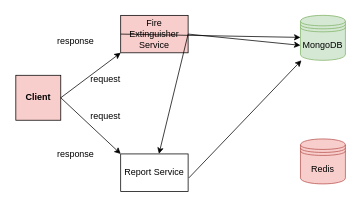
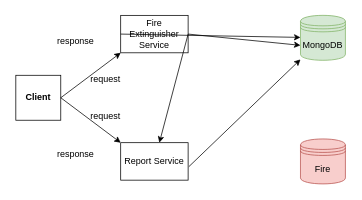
(154, 34) -> (154, 34)
(38, 98) -> (38, 98)
(323, 169) -> (323, 169)
(154, 173) -> (154, 162)
